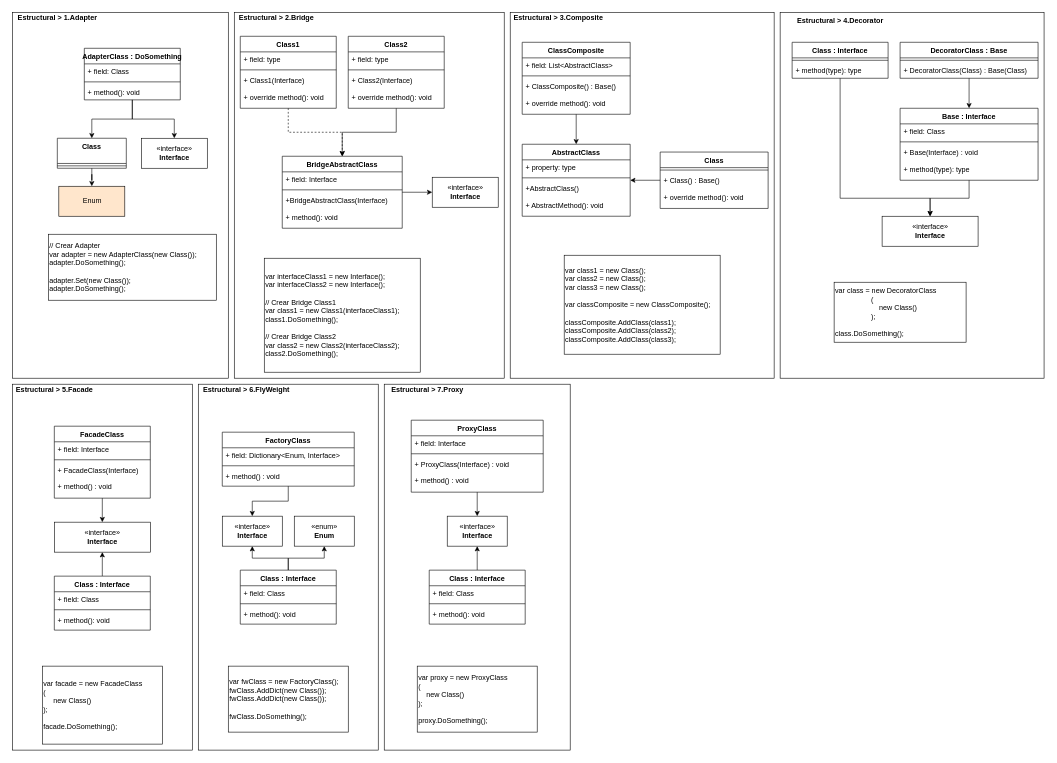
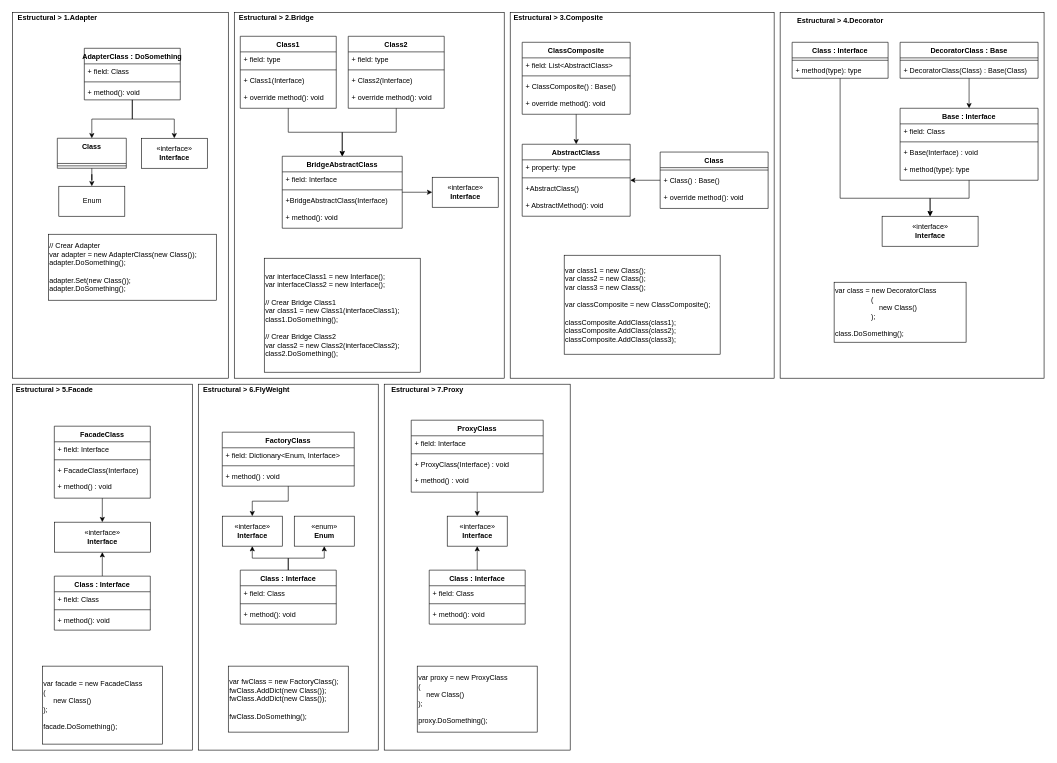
(303, 132) -> (303, 132)
(92, 201) -> (92, 201)
